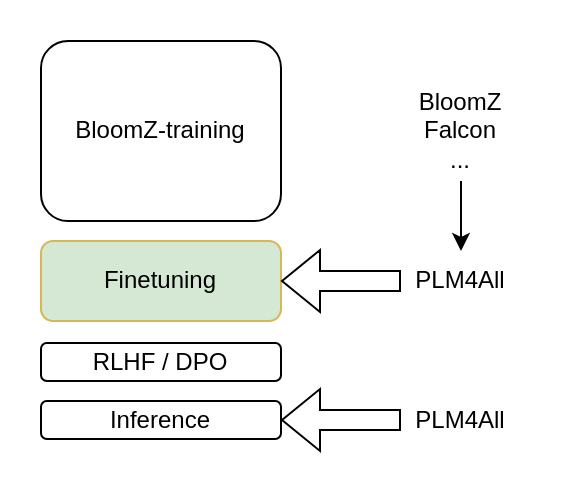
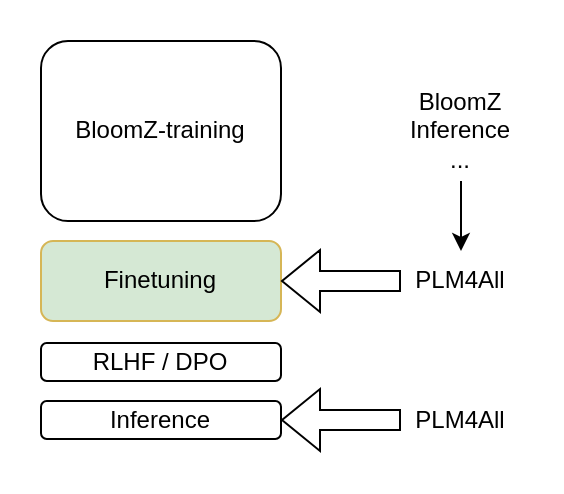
(461, 131) -> (461, 131)
